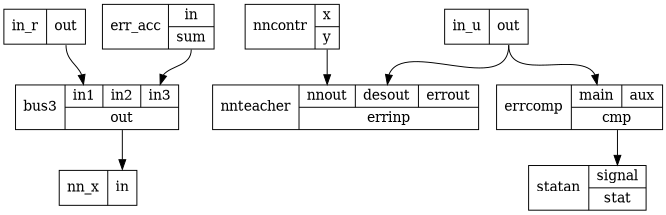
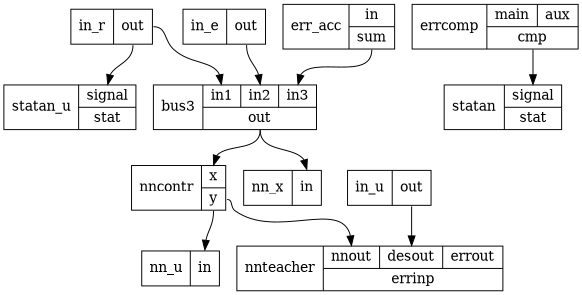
none -> (224, 27)
(548, 65) -> none
none -> (70, 107)
none -> (242, 147)
none -> (181, 268)
